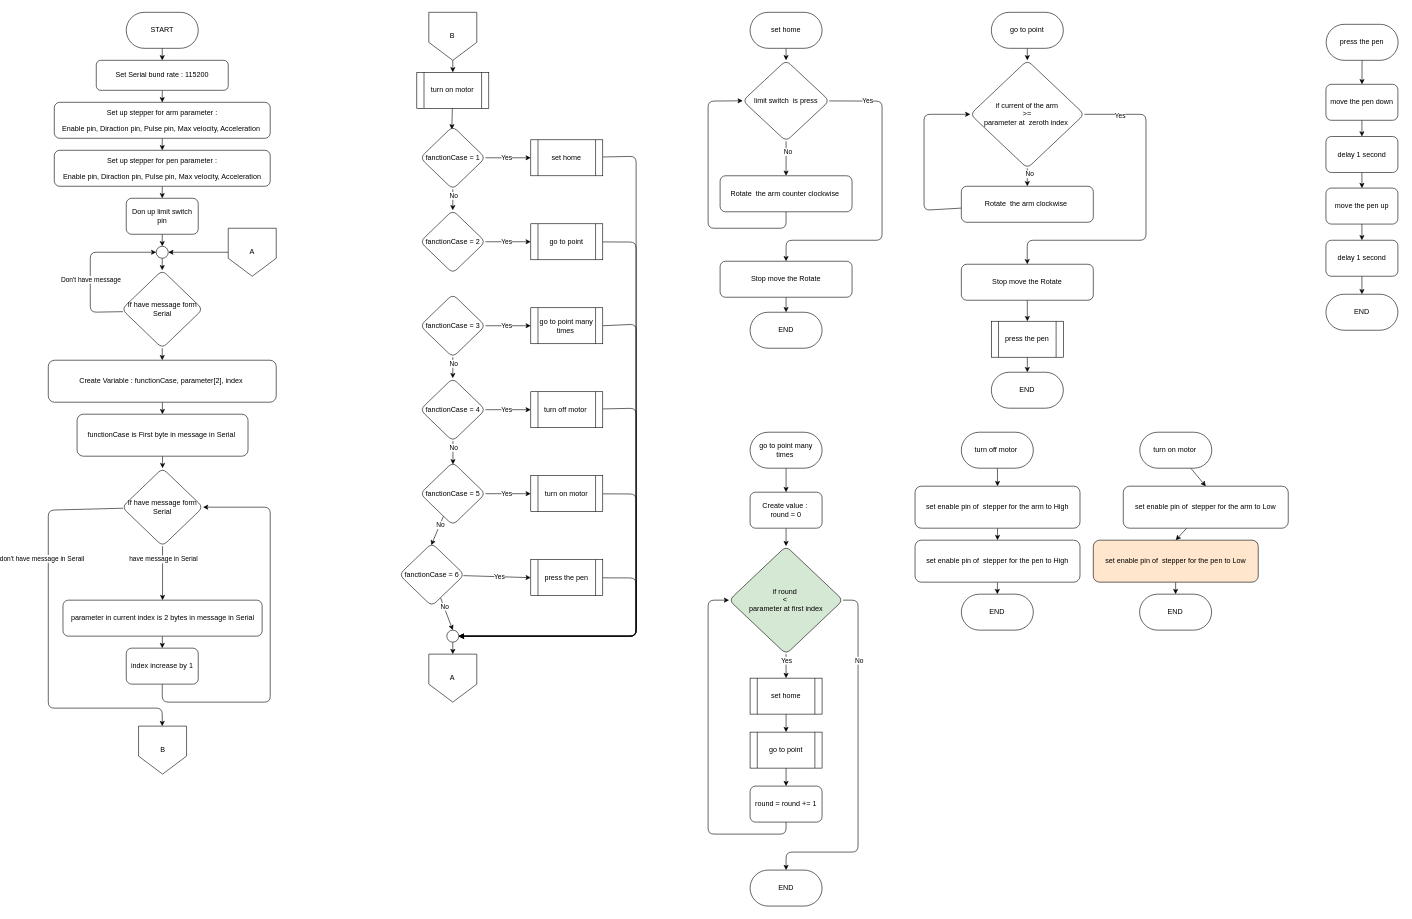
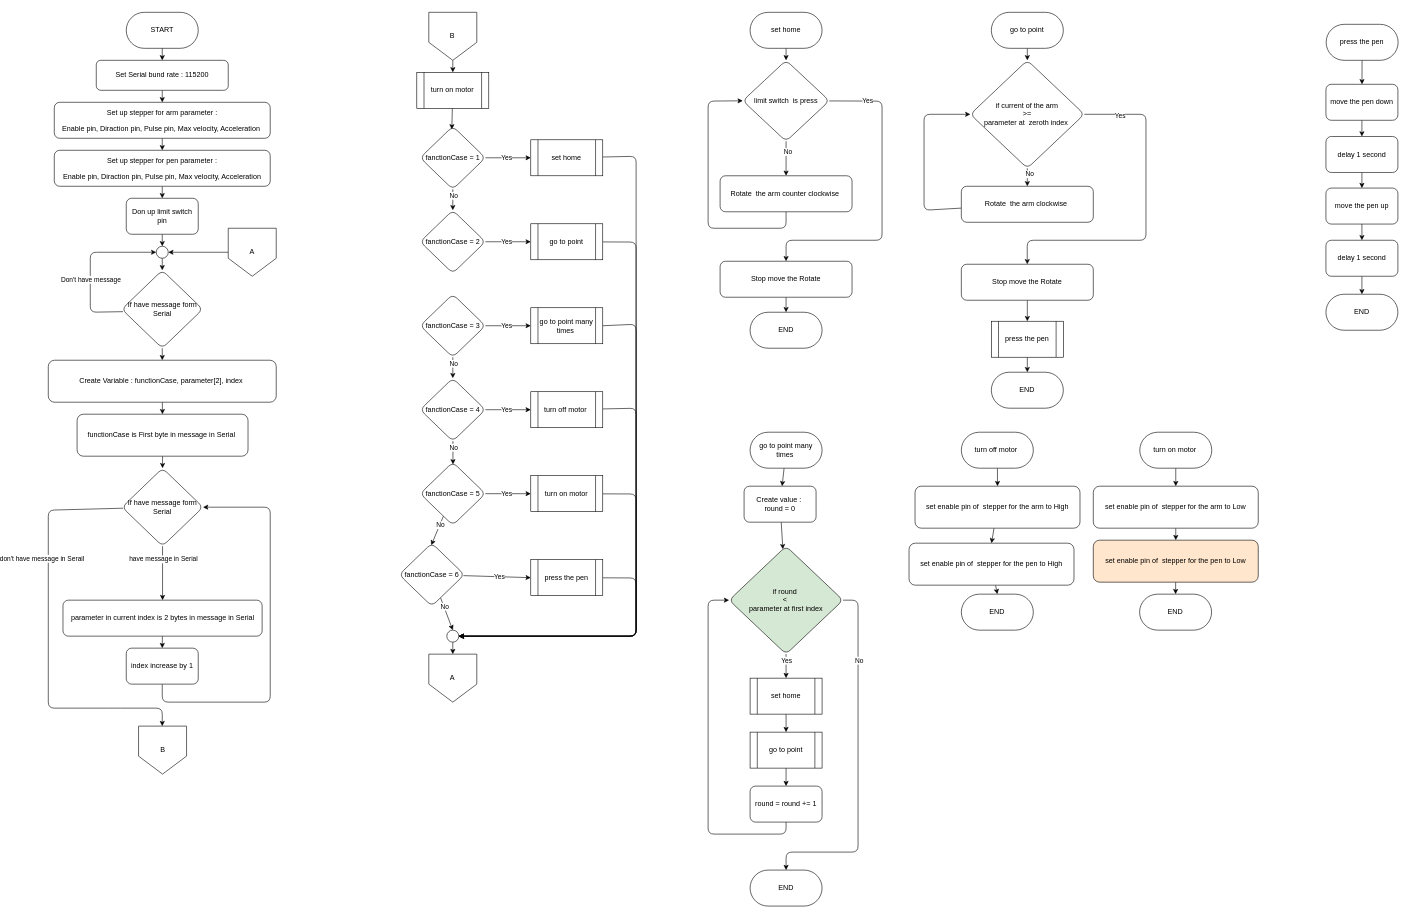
(1206, 507) -> (1176, 507)
(786, 510) -> (780, 504)
(998, 561) -> (992, 564)
